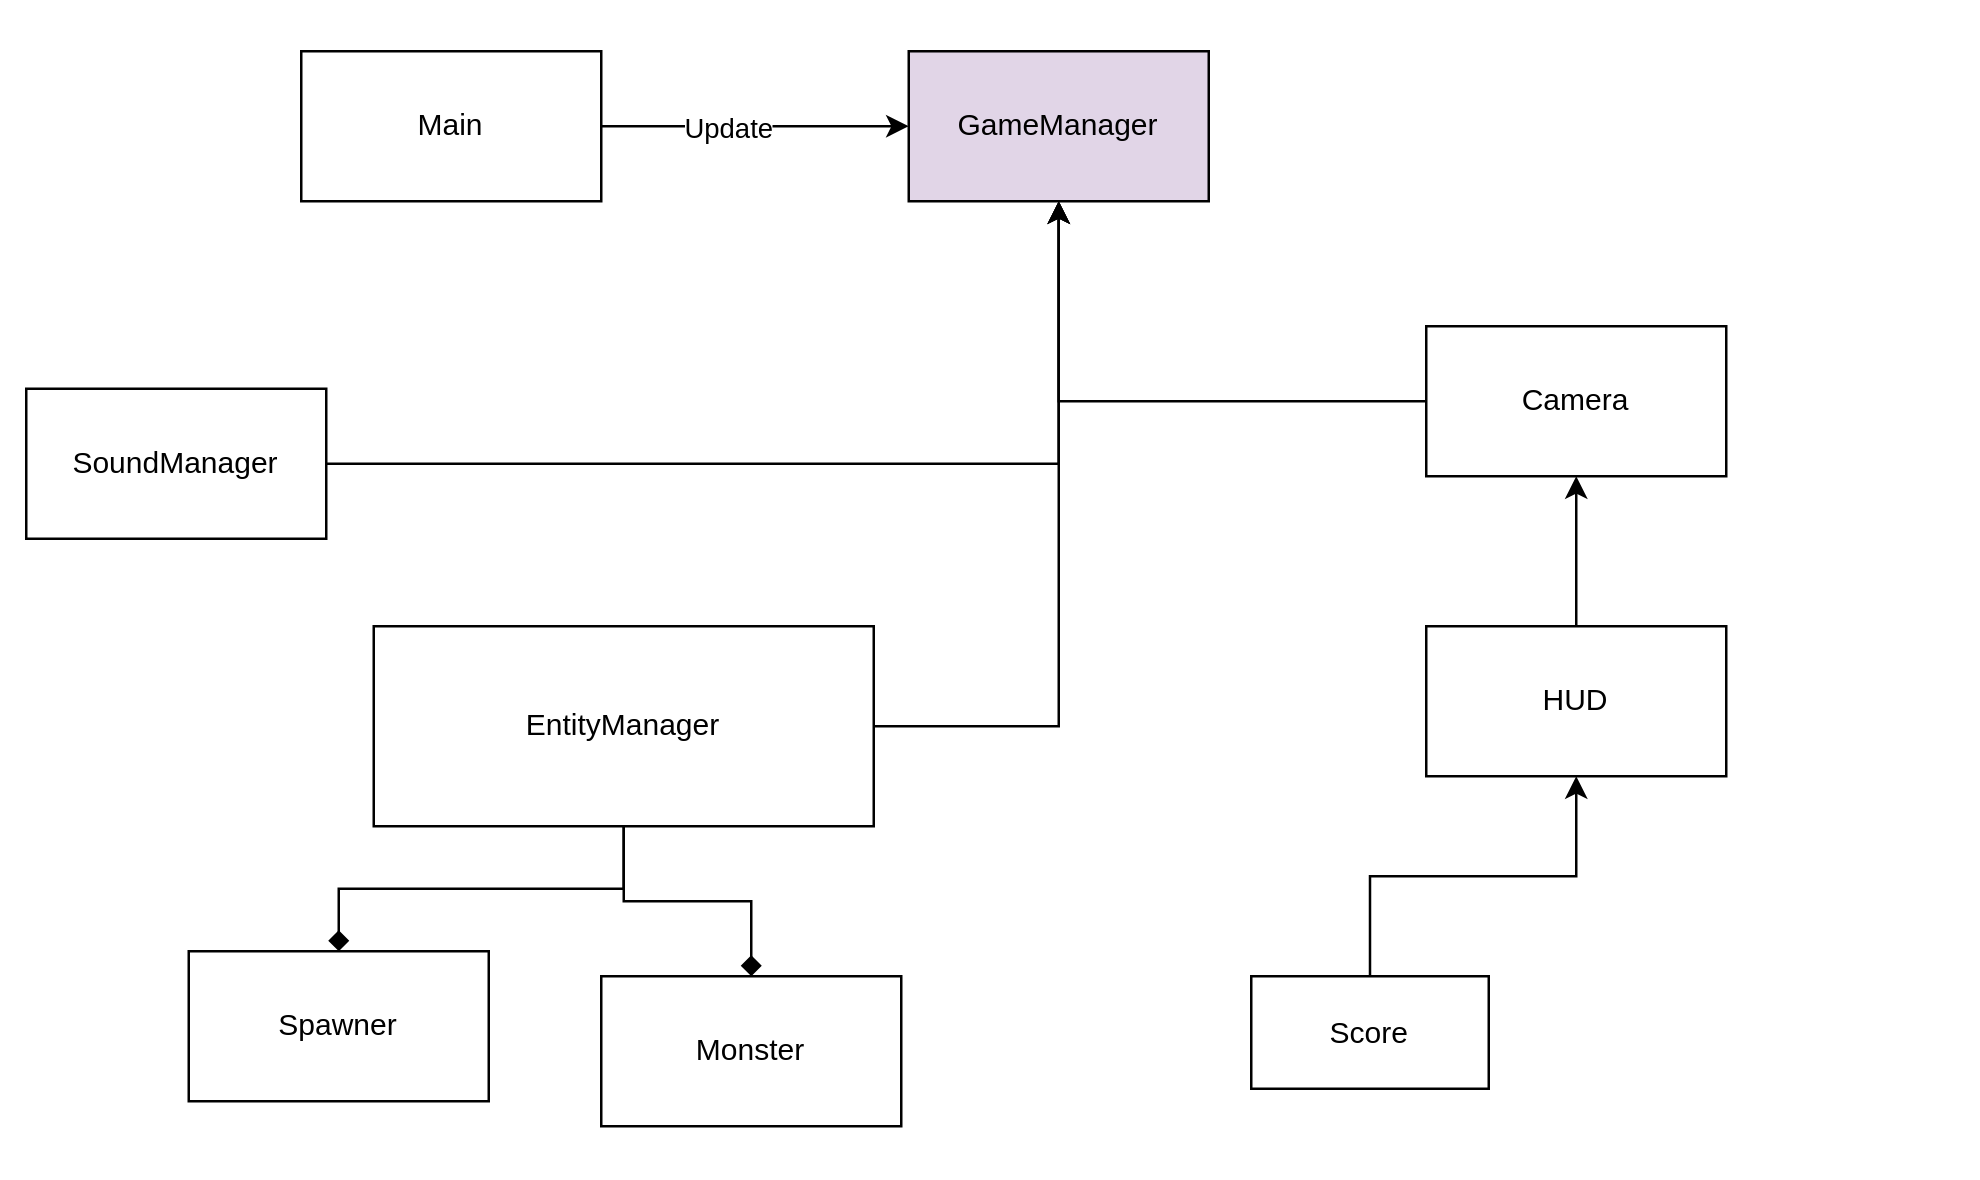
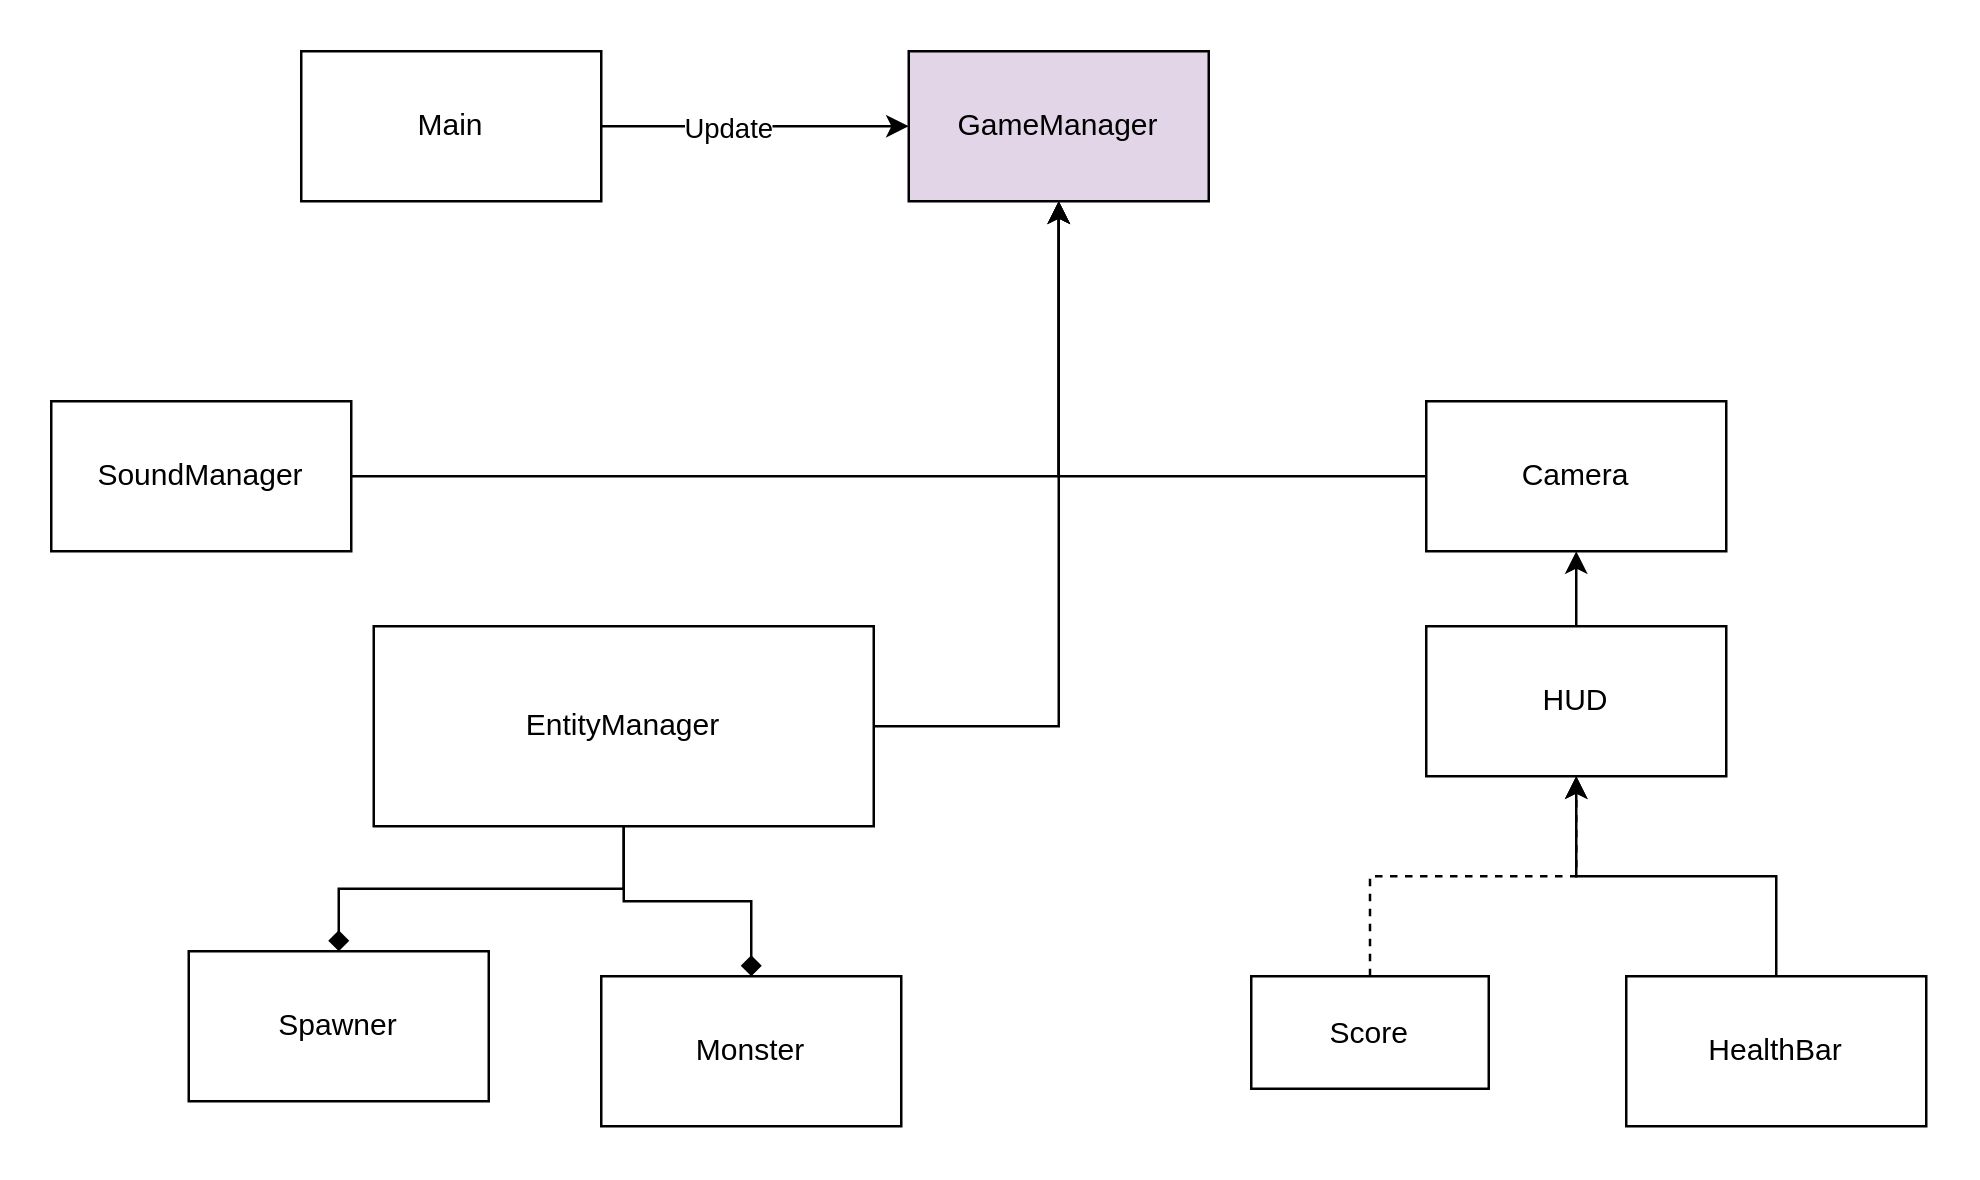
(1576, 401) -> (1576, 476)
(176, 464) -> (201, 476)
(1421, 876) -> (1421, 876)
none -> (1728, 876)
none -> (1776, 1051)
